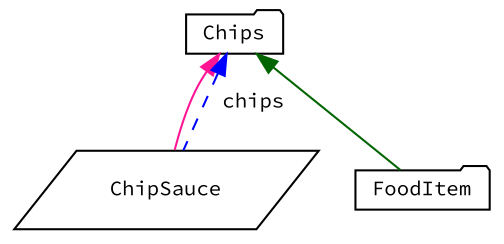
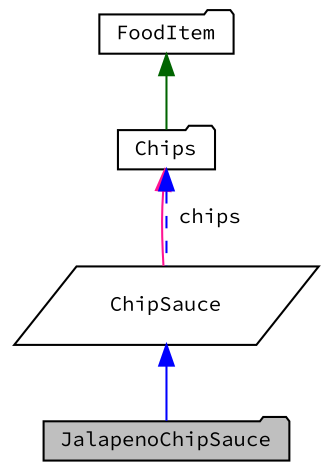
(337, 119) -> (166, 103)
none -> (166, 441)
